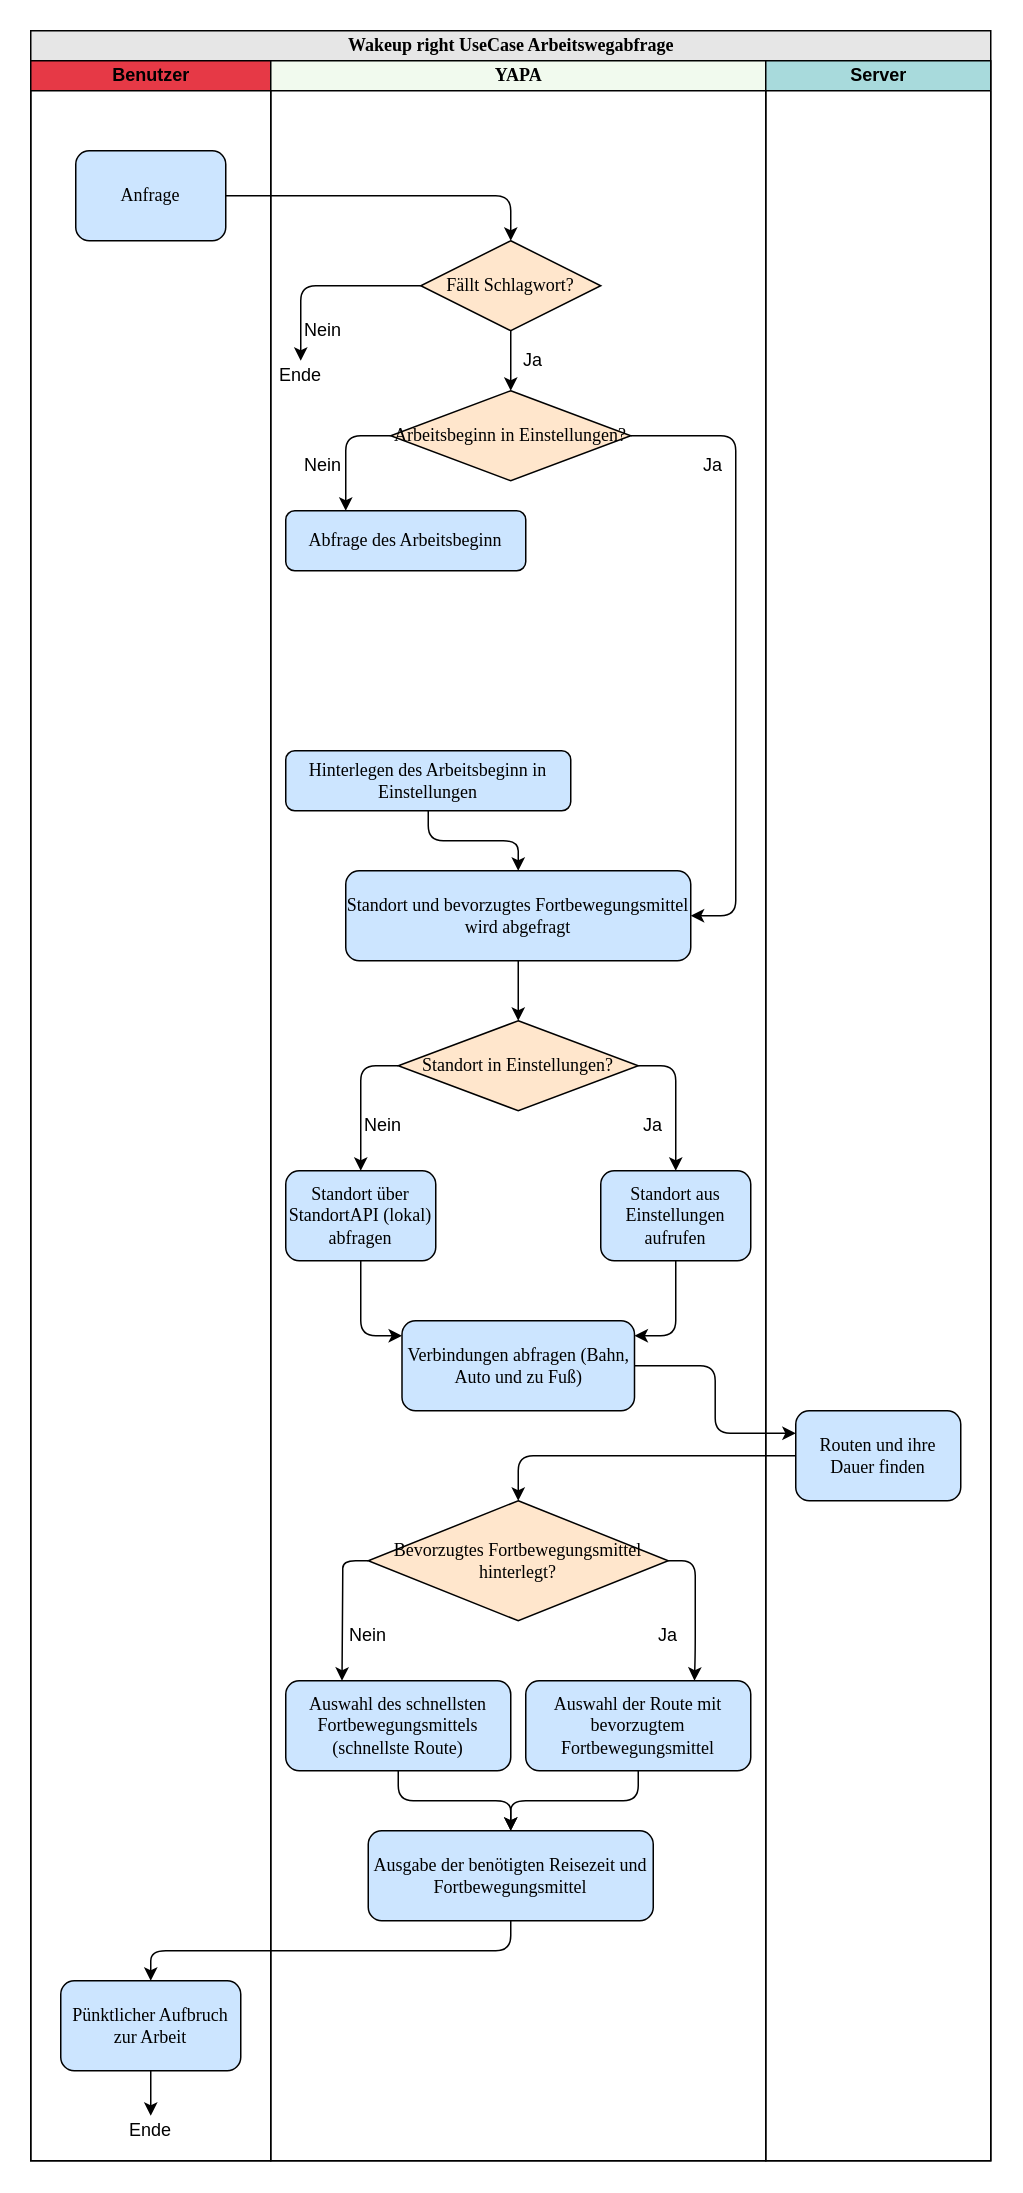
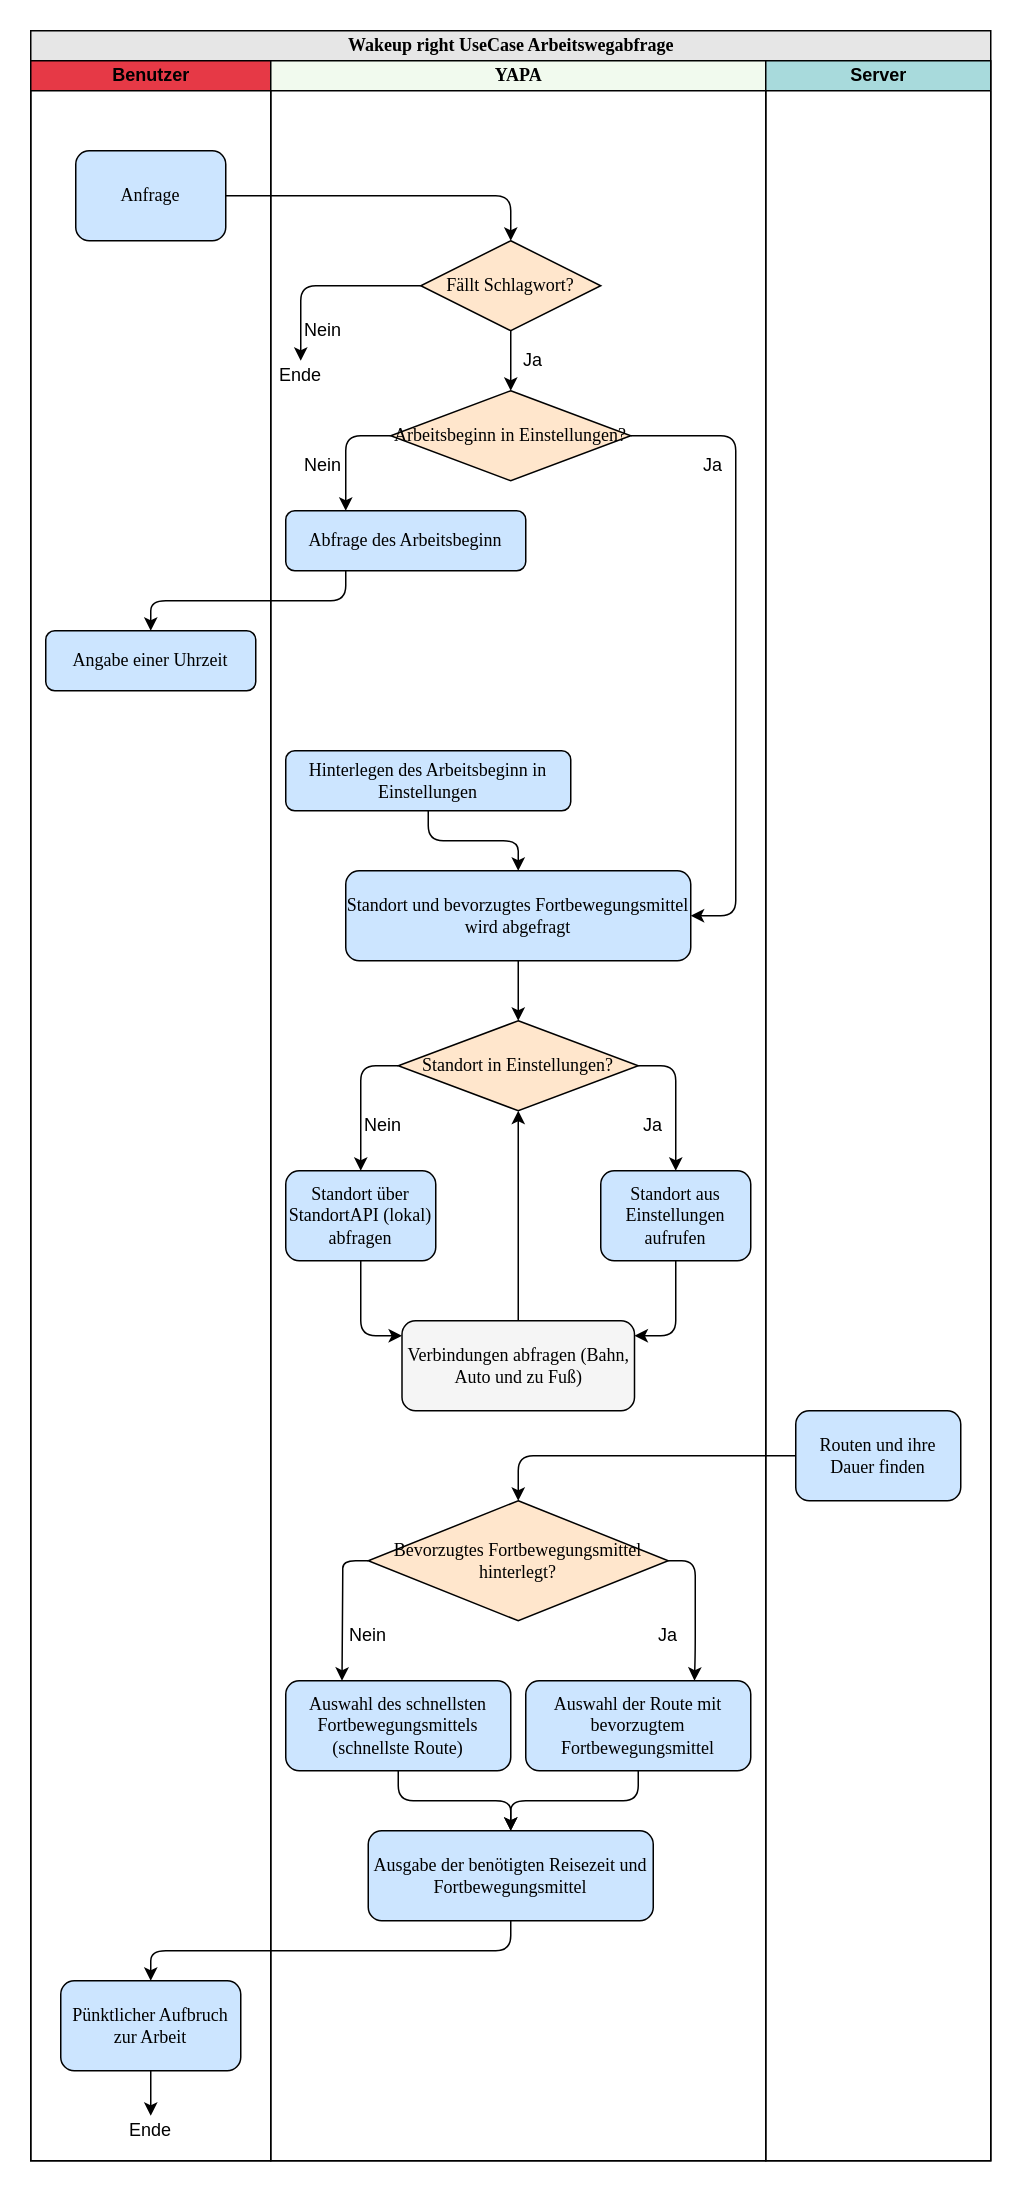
none -> (254, 601)
none -> (151, 661)
(518, 1366) -> (518, 1366)
(715, 1394) -> (518, 1221)
